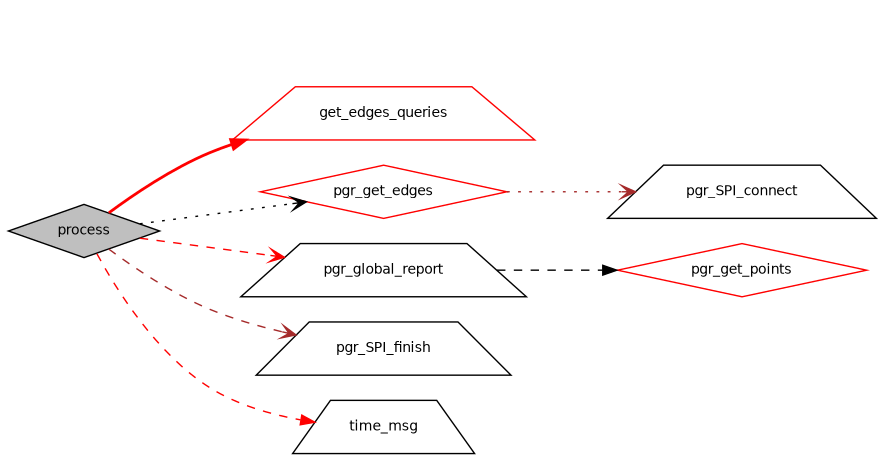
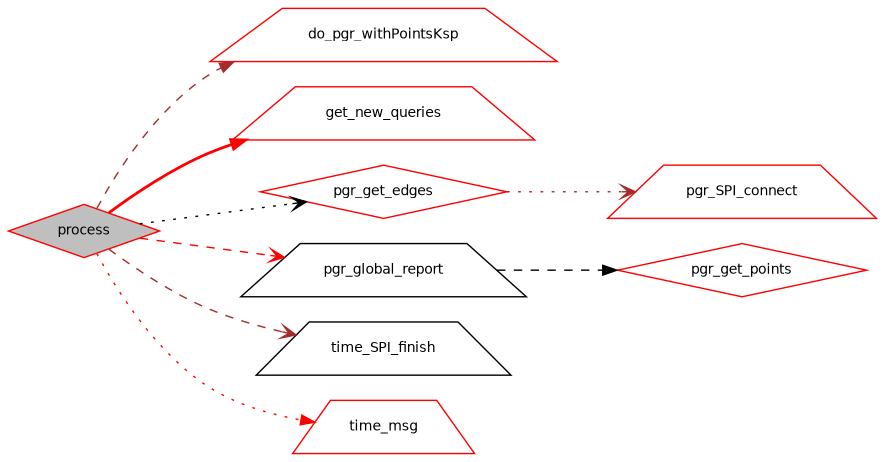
none -> (384, 35)
(384, 113) -> (384, 113)
(742, 192) -> (742, 192)
(84, 231) -> (84, 231)
(384, 349) -> (384, 349)
(178, 363) -> (178, 363)
(384, 427) -> (384, 427)
